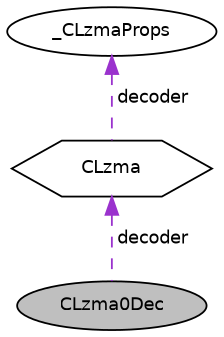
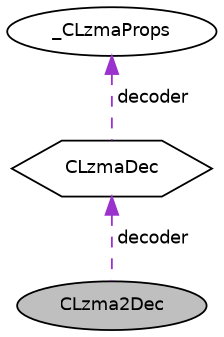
(112, 169) -> (112, 169)
(112, 306) -> (112, 306)
